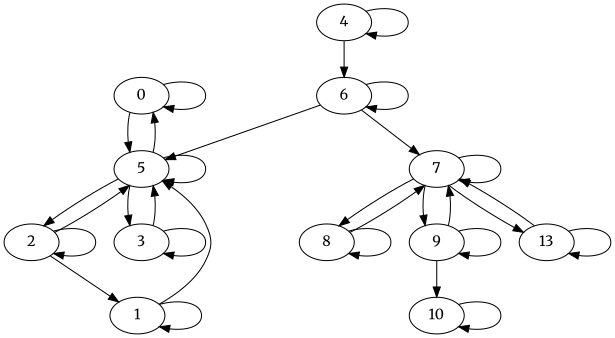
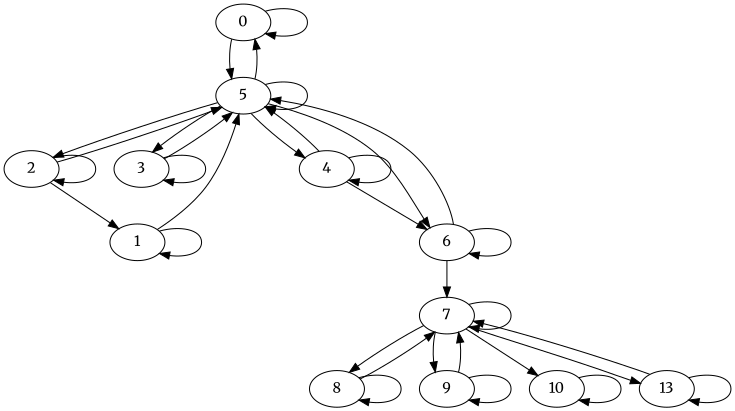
none -> (297, 131)
none -> (273, 134)
none -> (361, 142)
(437, 274) -> (498, 350)
